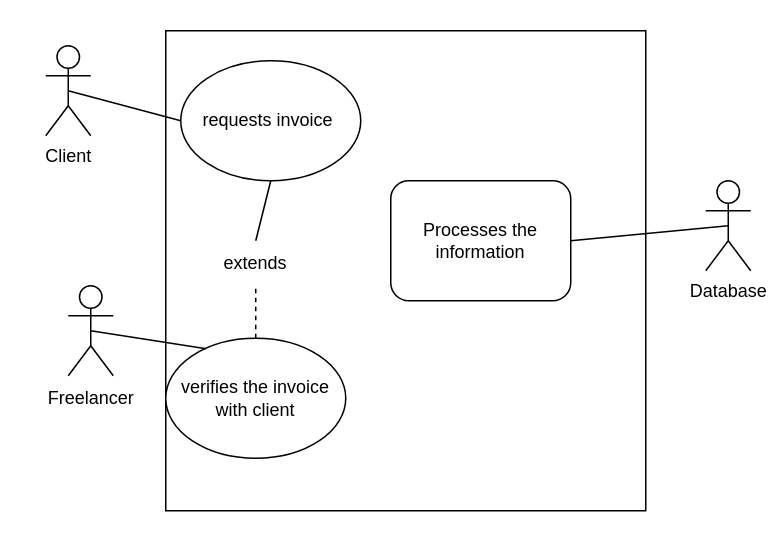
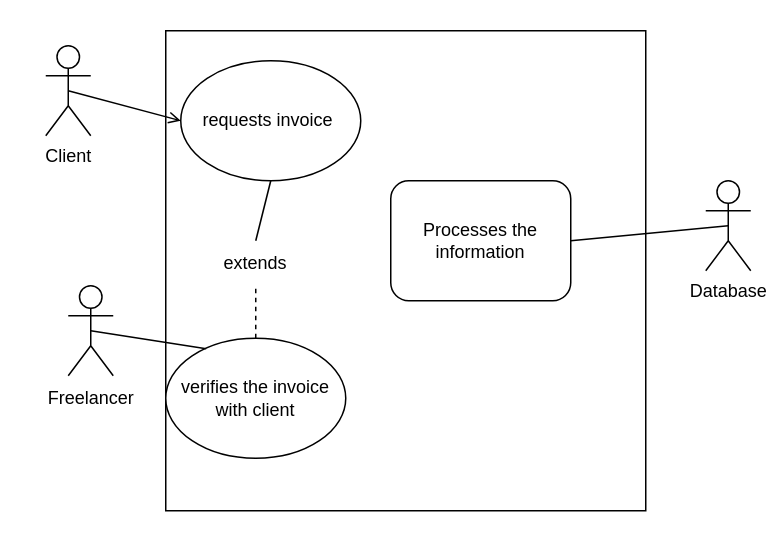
(175, 119) -> (175, 119)
